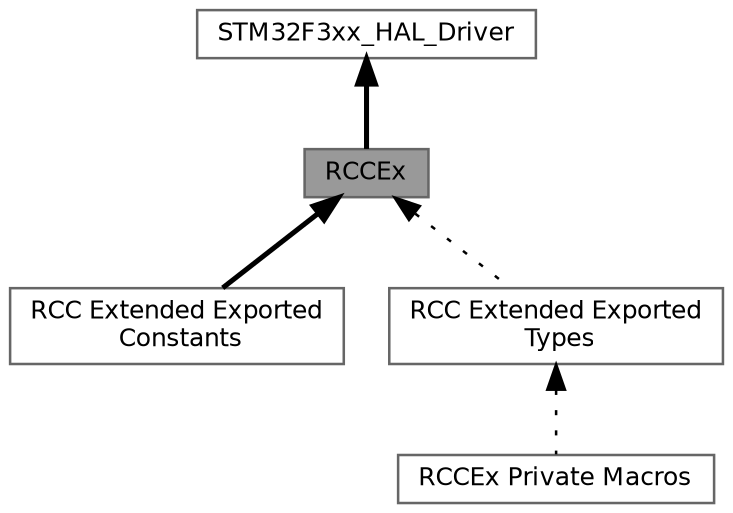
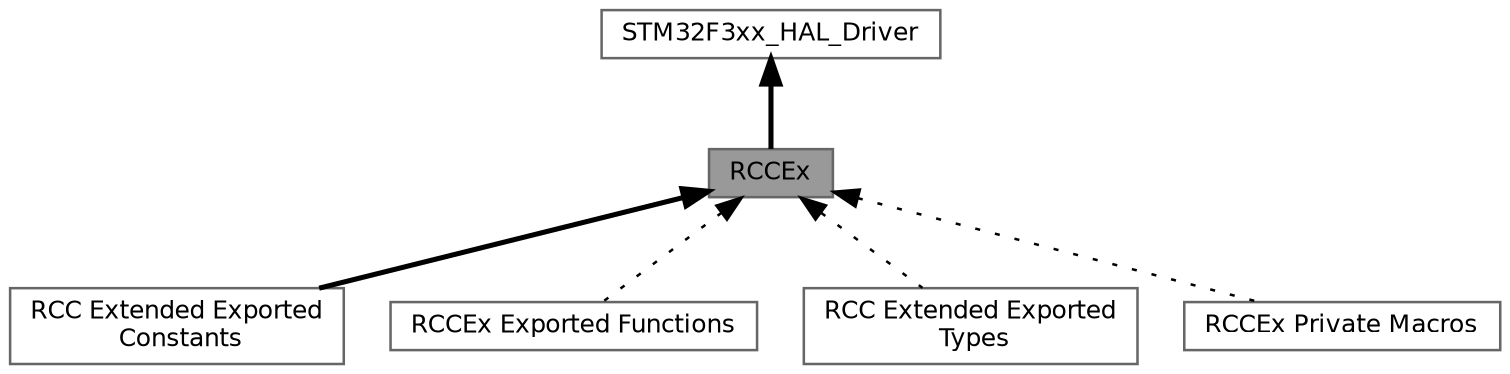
none -> (574, 326)
(556, 422) -> (1058, 250)
